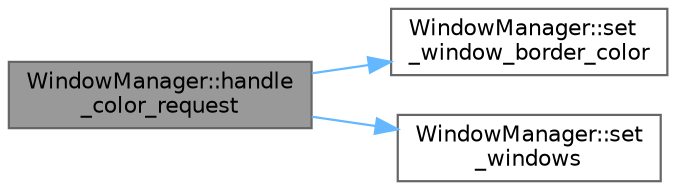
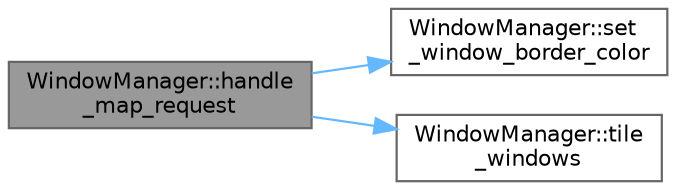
(160, 95) -> (160, 95)
(529, 148) -> (529, 148)
